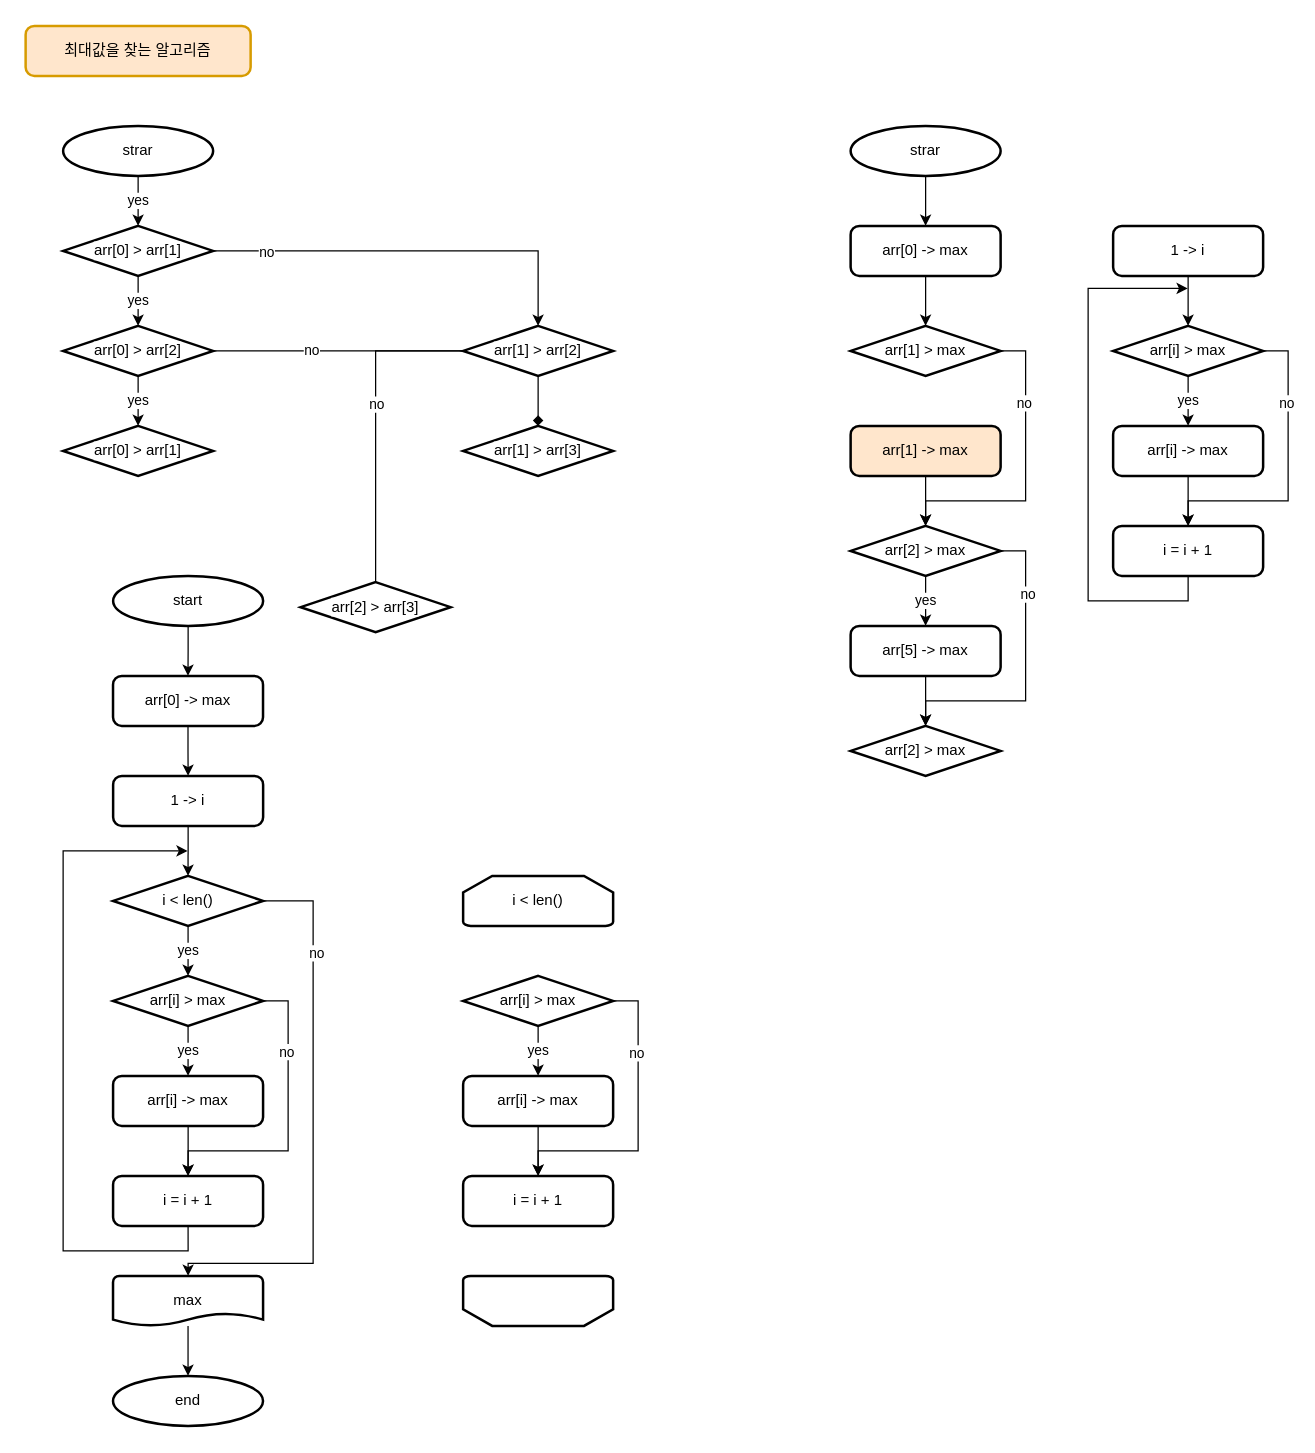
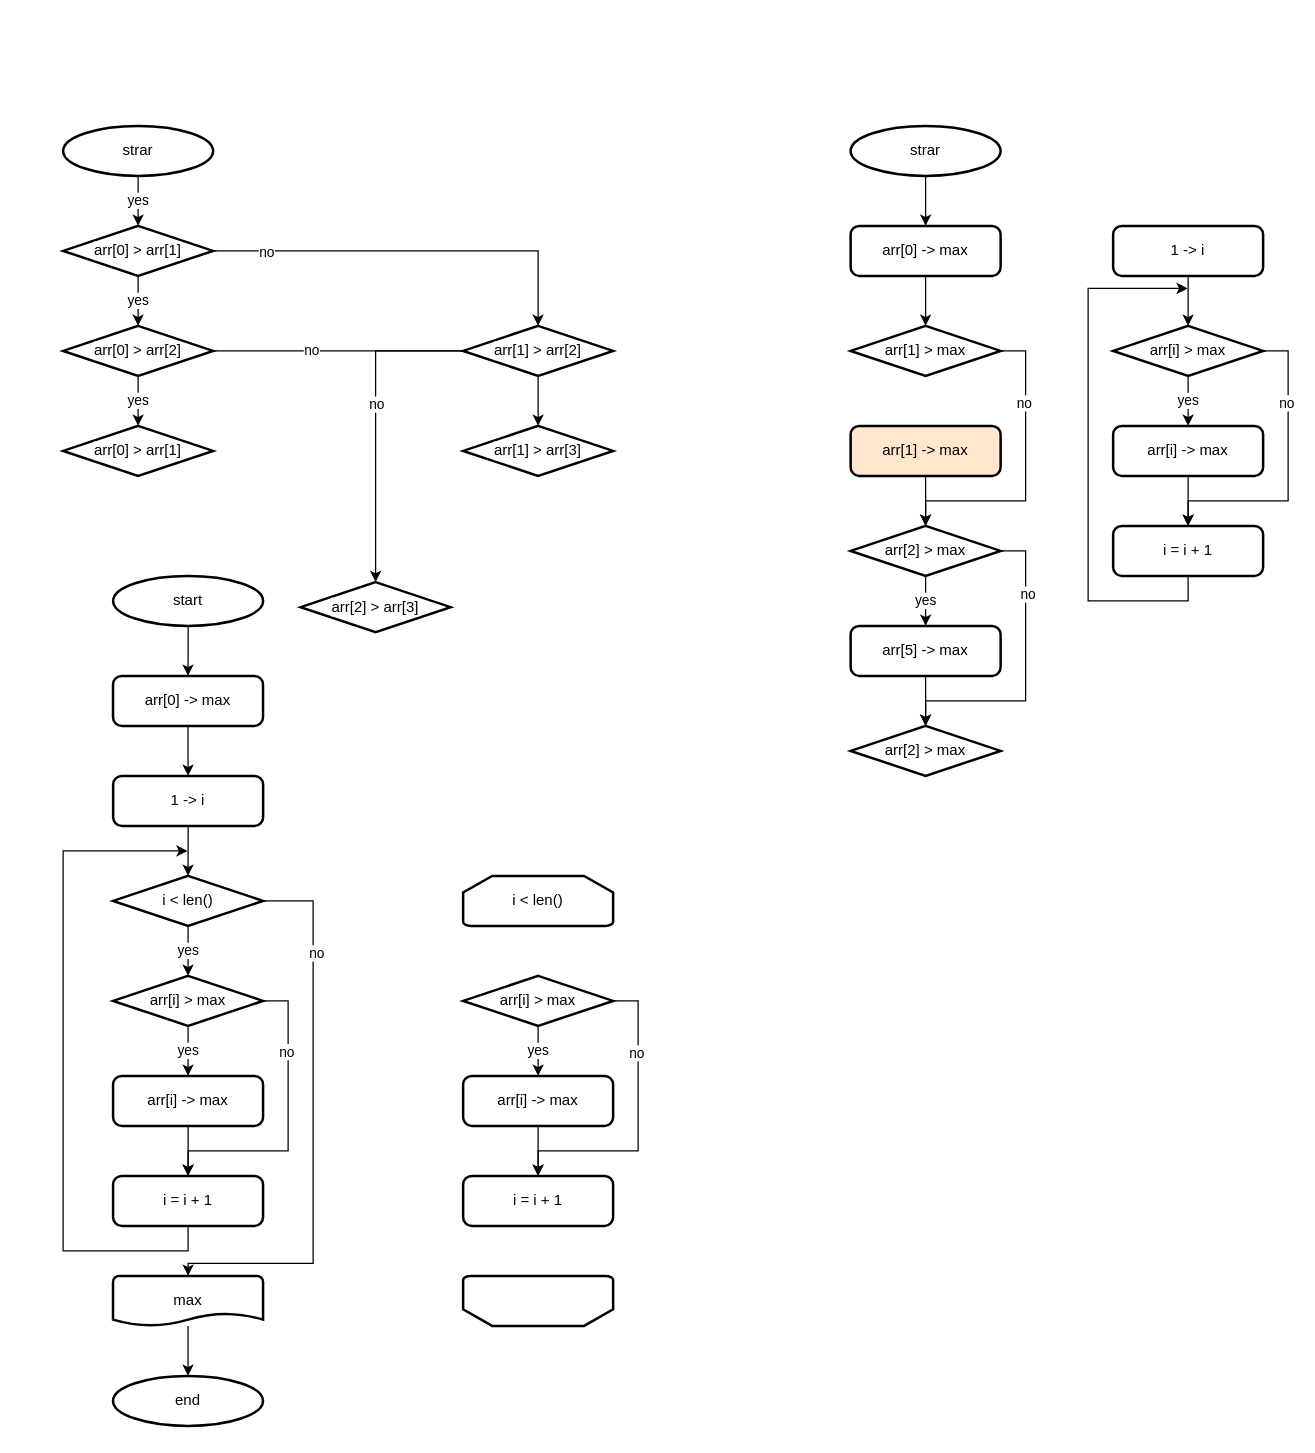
(138, 51) -> none
(538, 415) -> (538, 416)
(376, 575) -> (376, 572)
